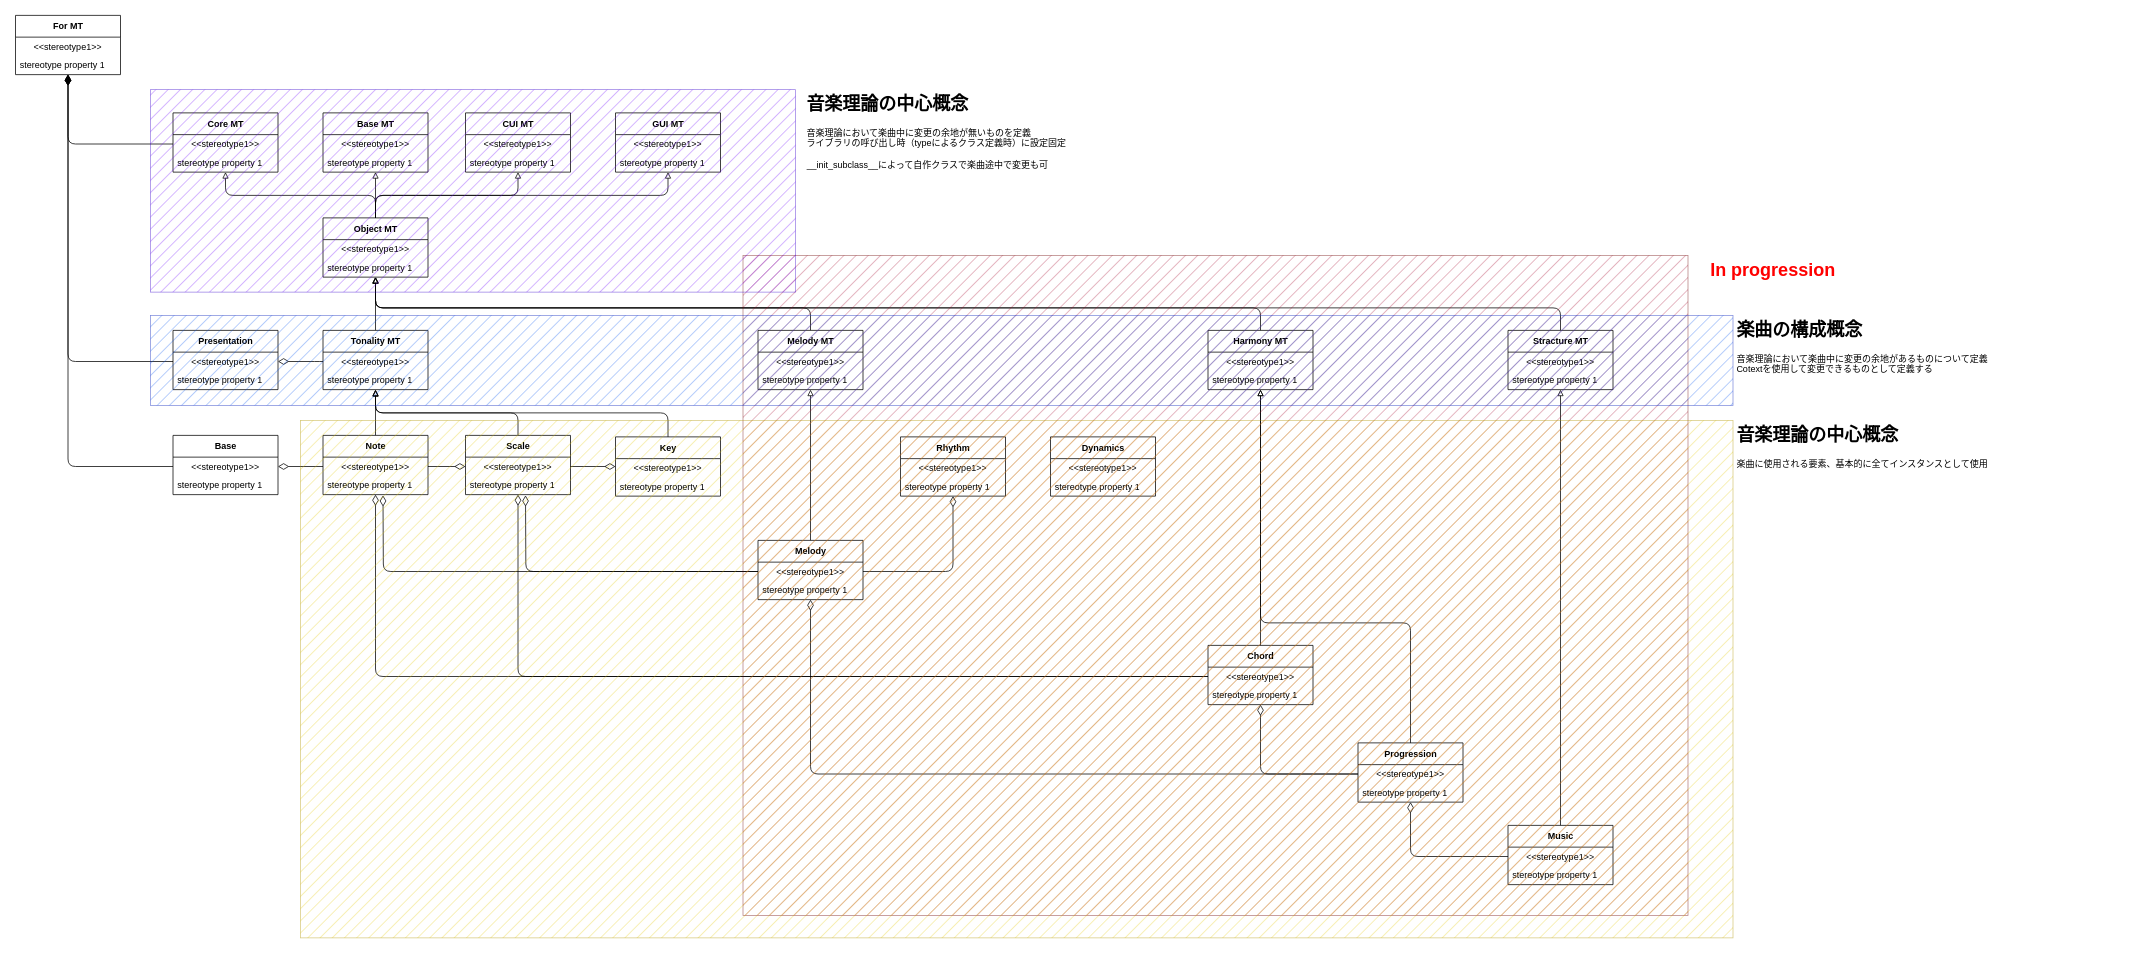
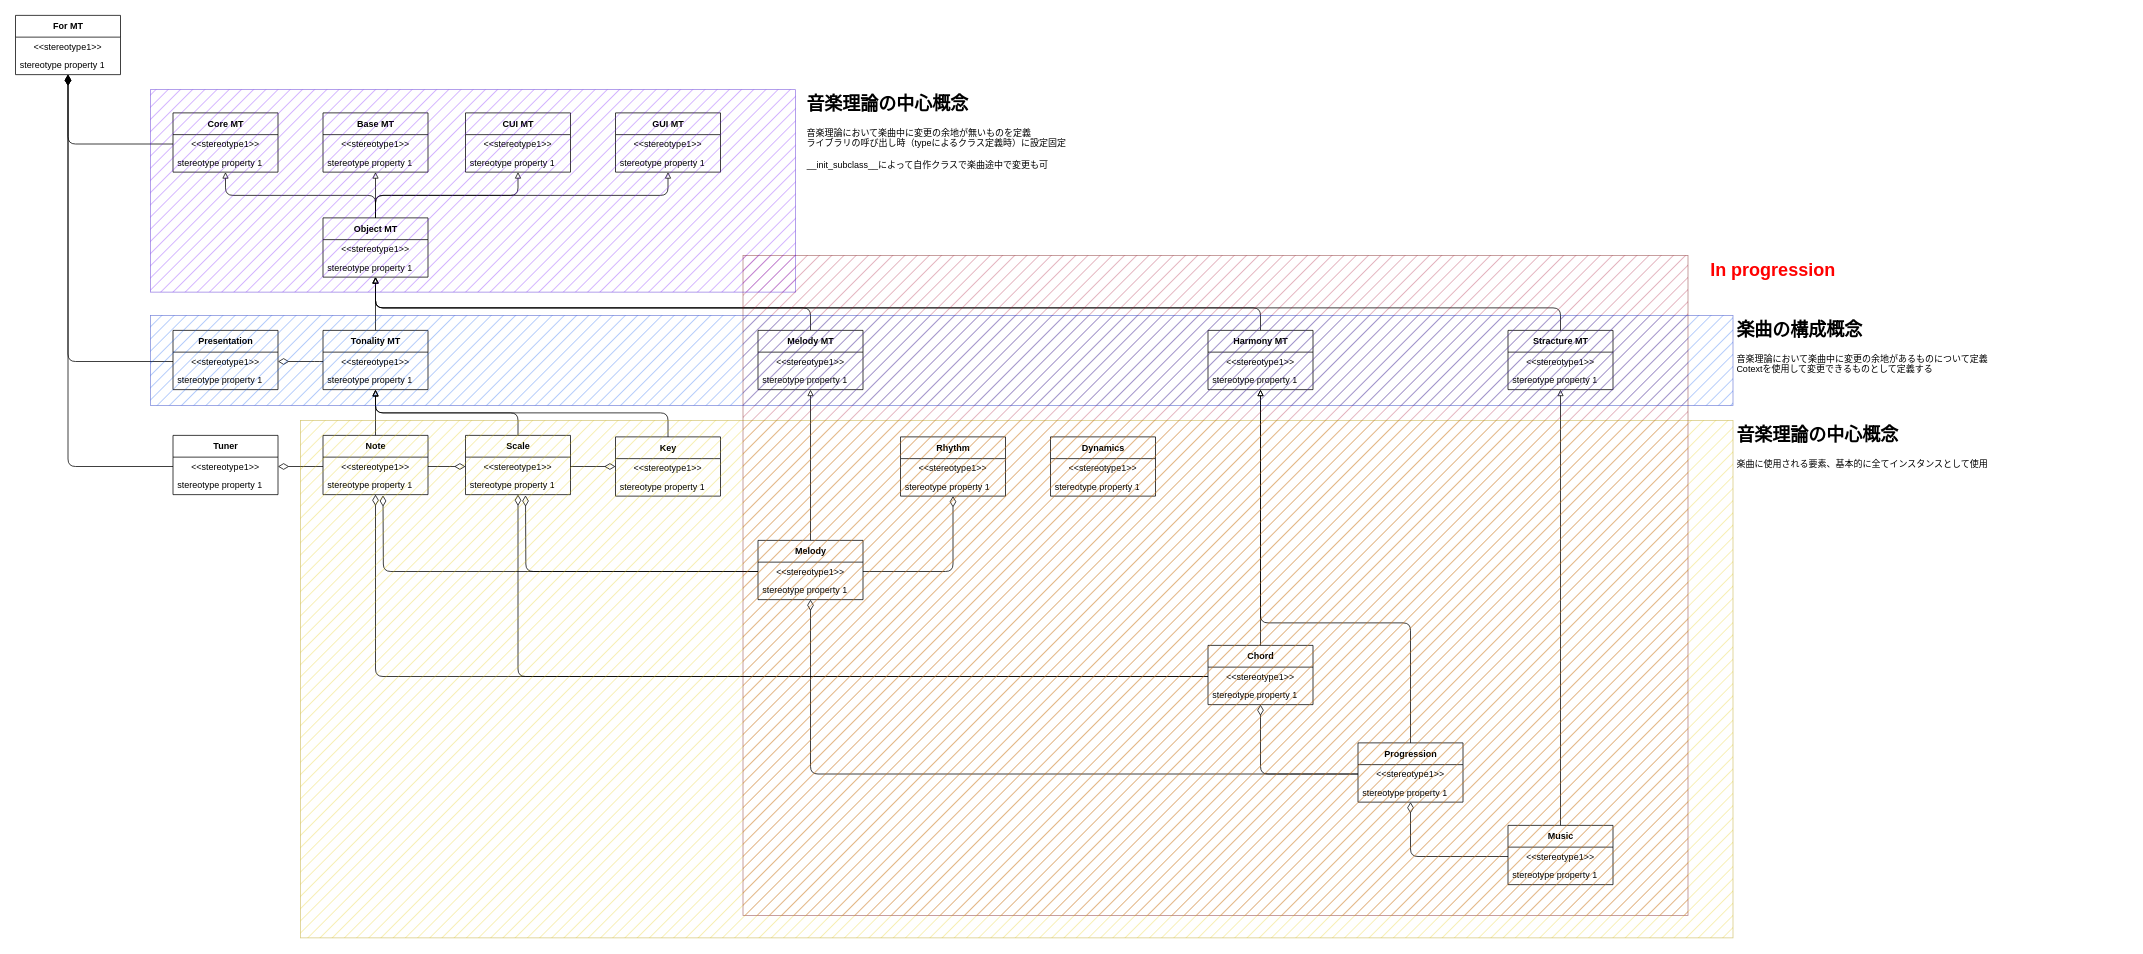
(226, 447) -> (226, 447)
